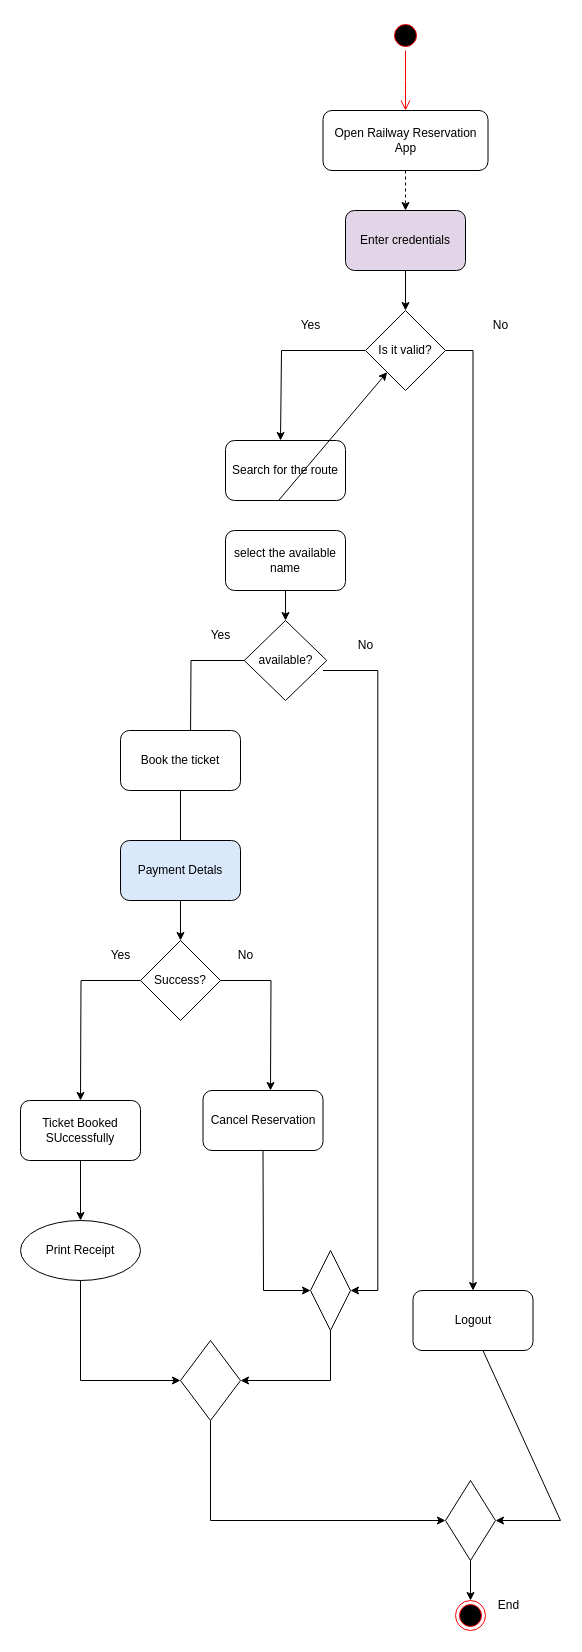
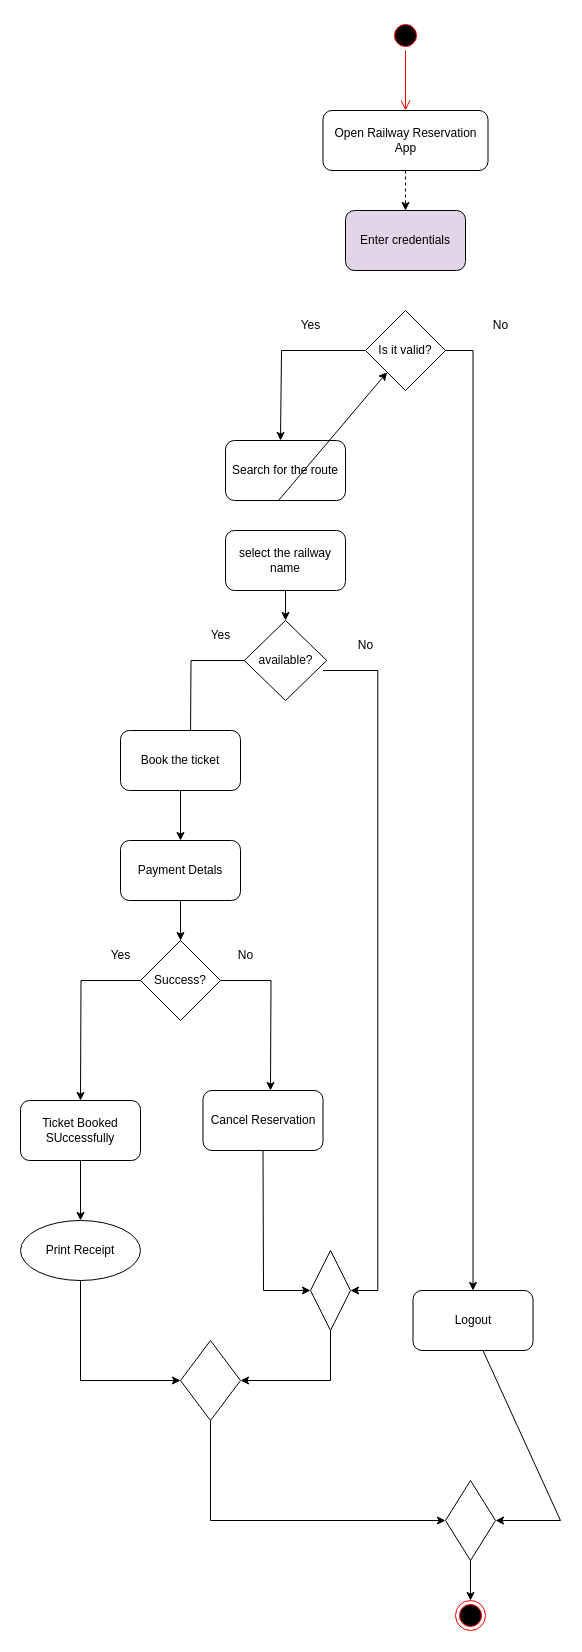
(406, 287) -> none
(286, 561) -> (286, 561)
(181, 835) -> (181, 832)
(181, 871) -> (181, 871)
(508, 1606) -> none
